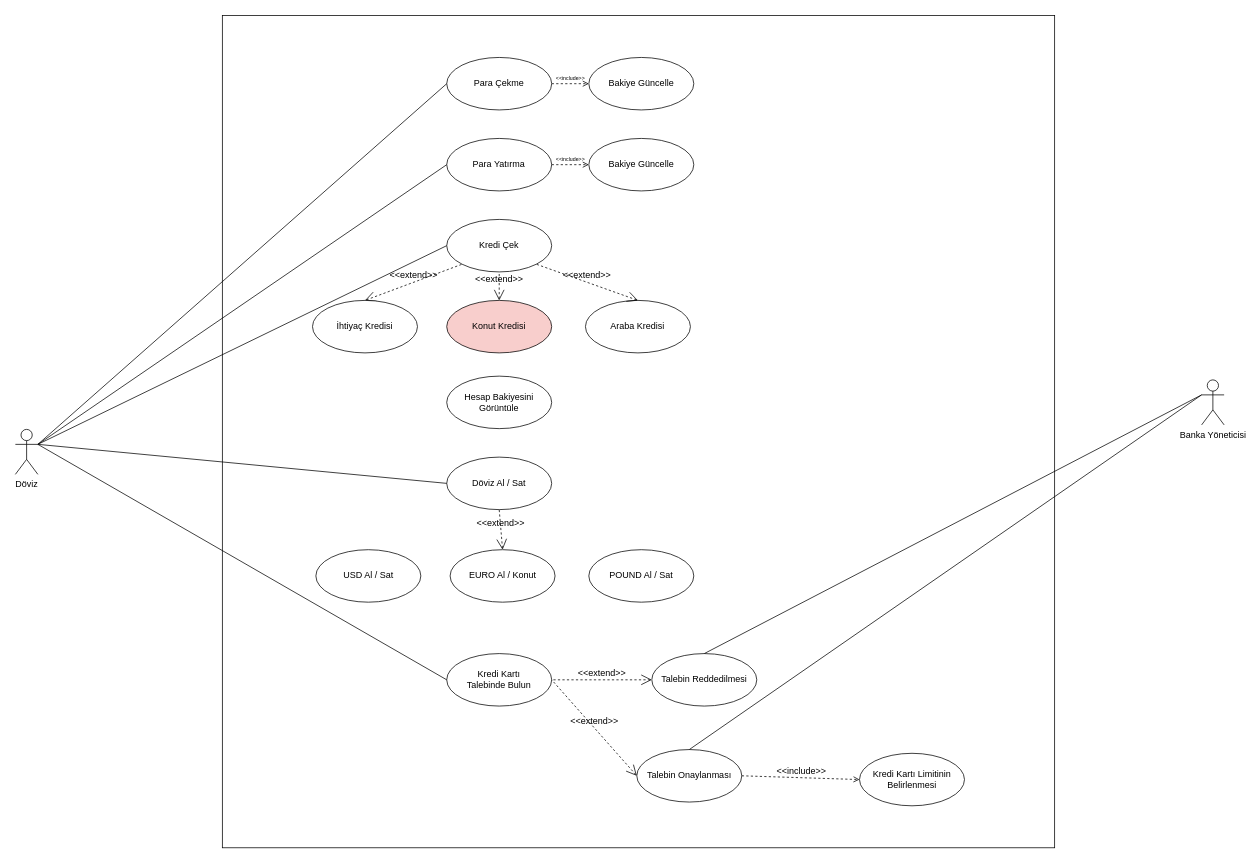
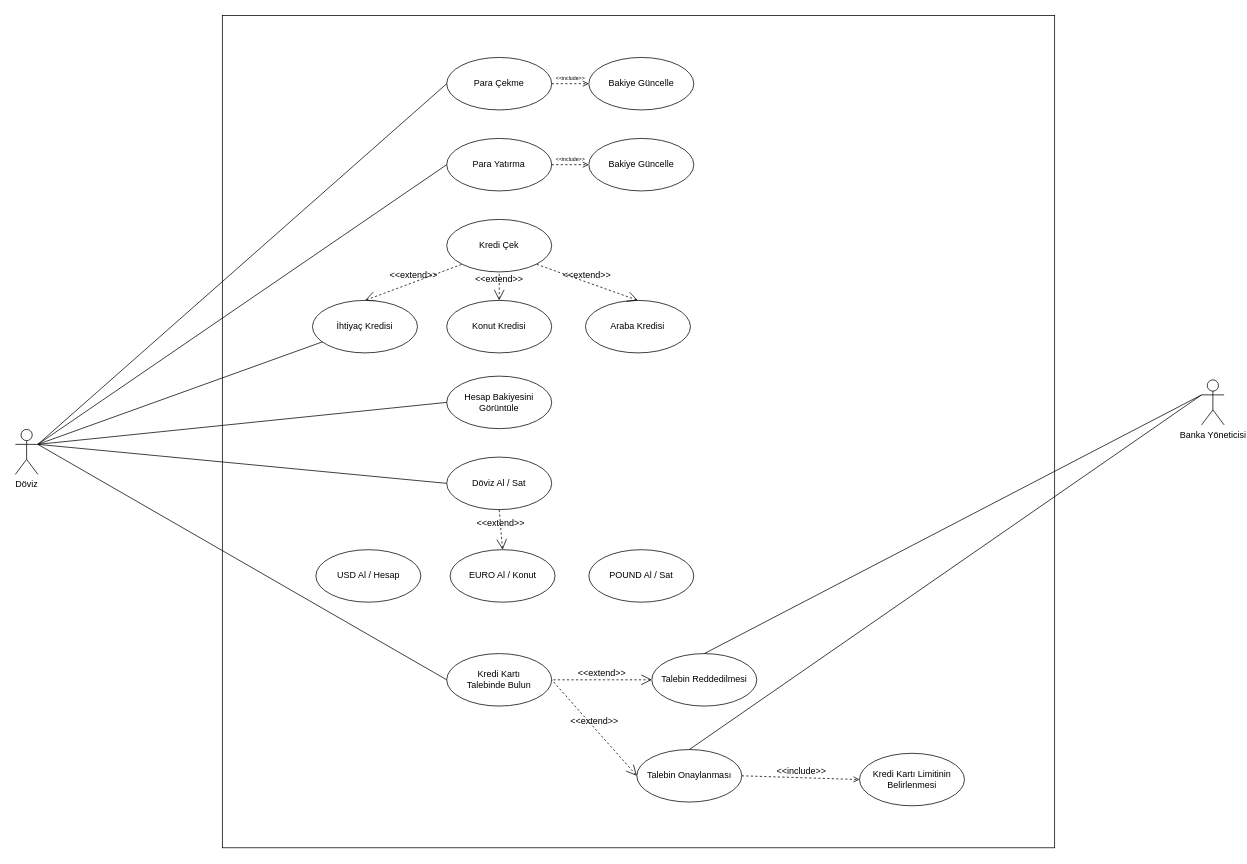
(499, 327) -> (499, 327)
(245, 344) -> (183, 392)
none -> (247, 423)
(369, 576) -> (369, 576)
